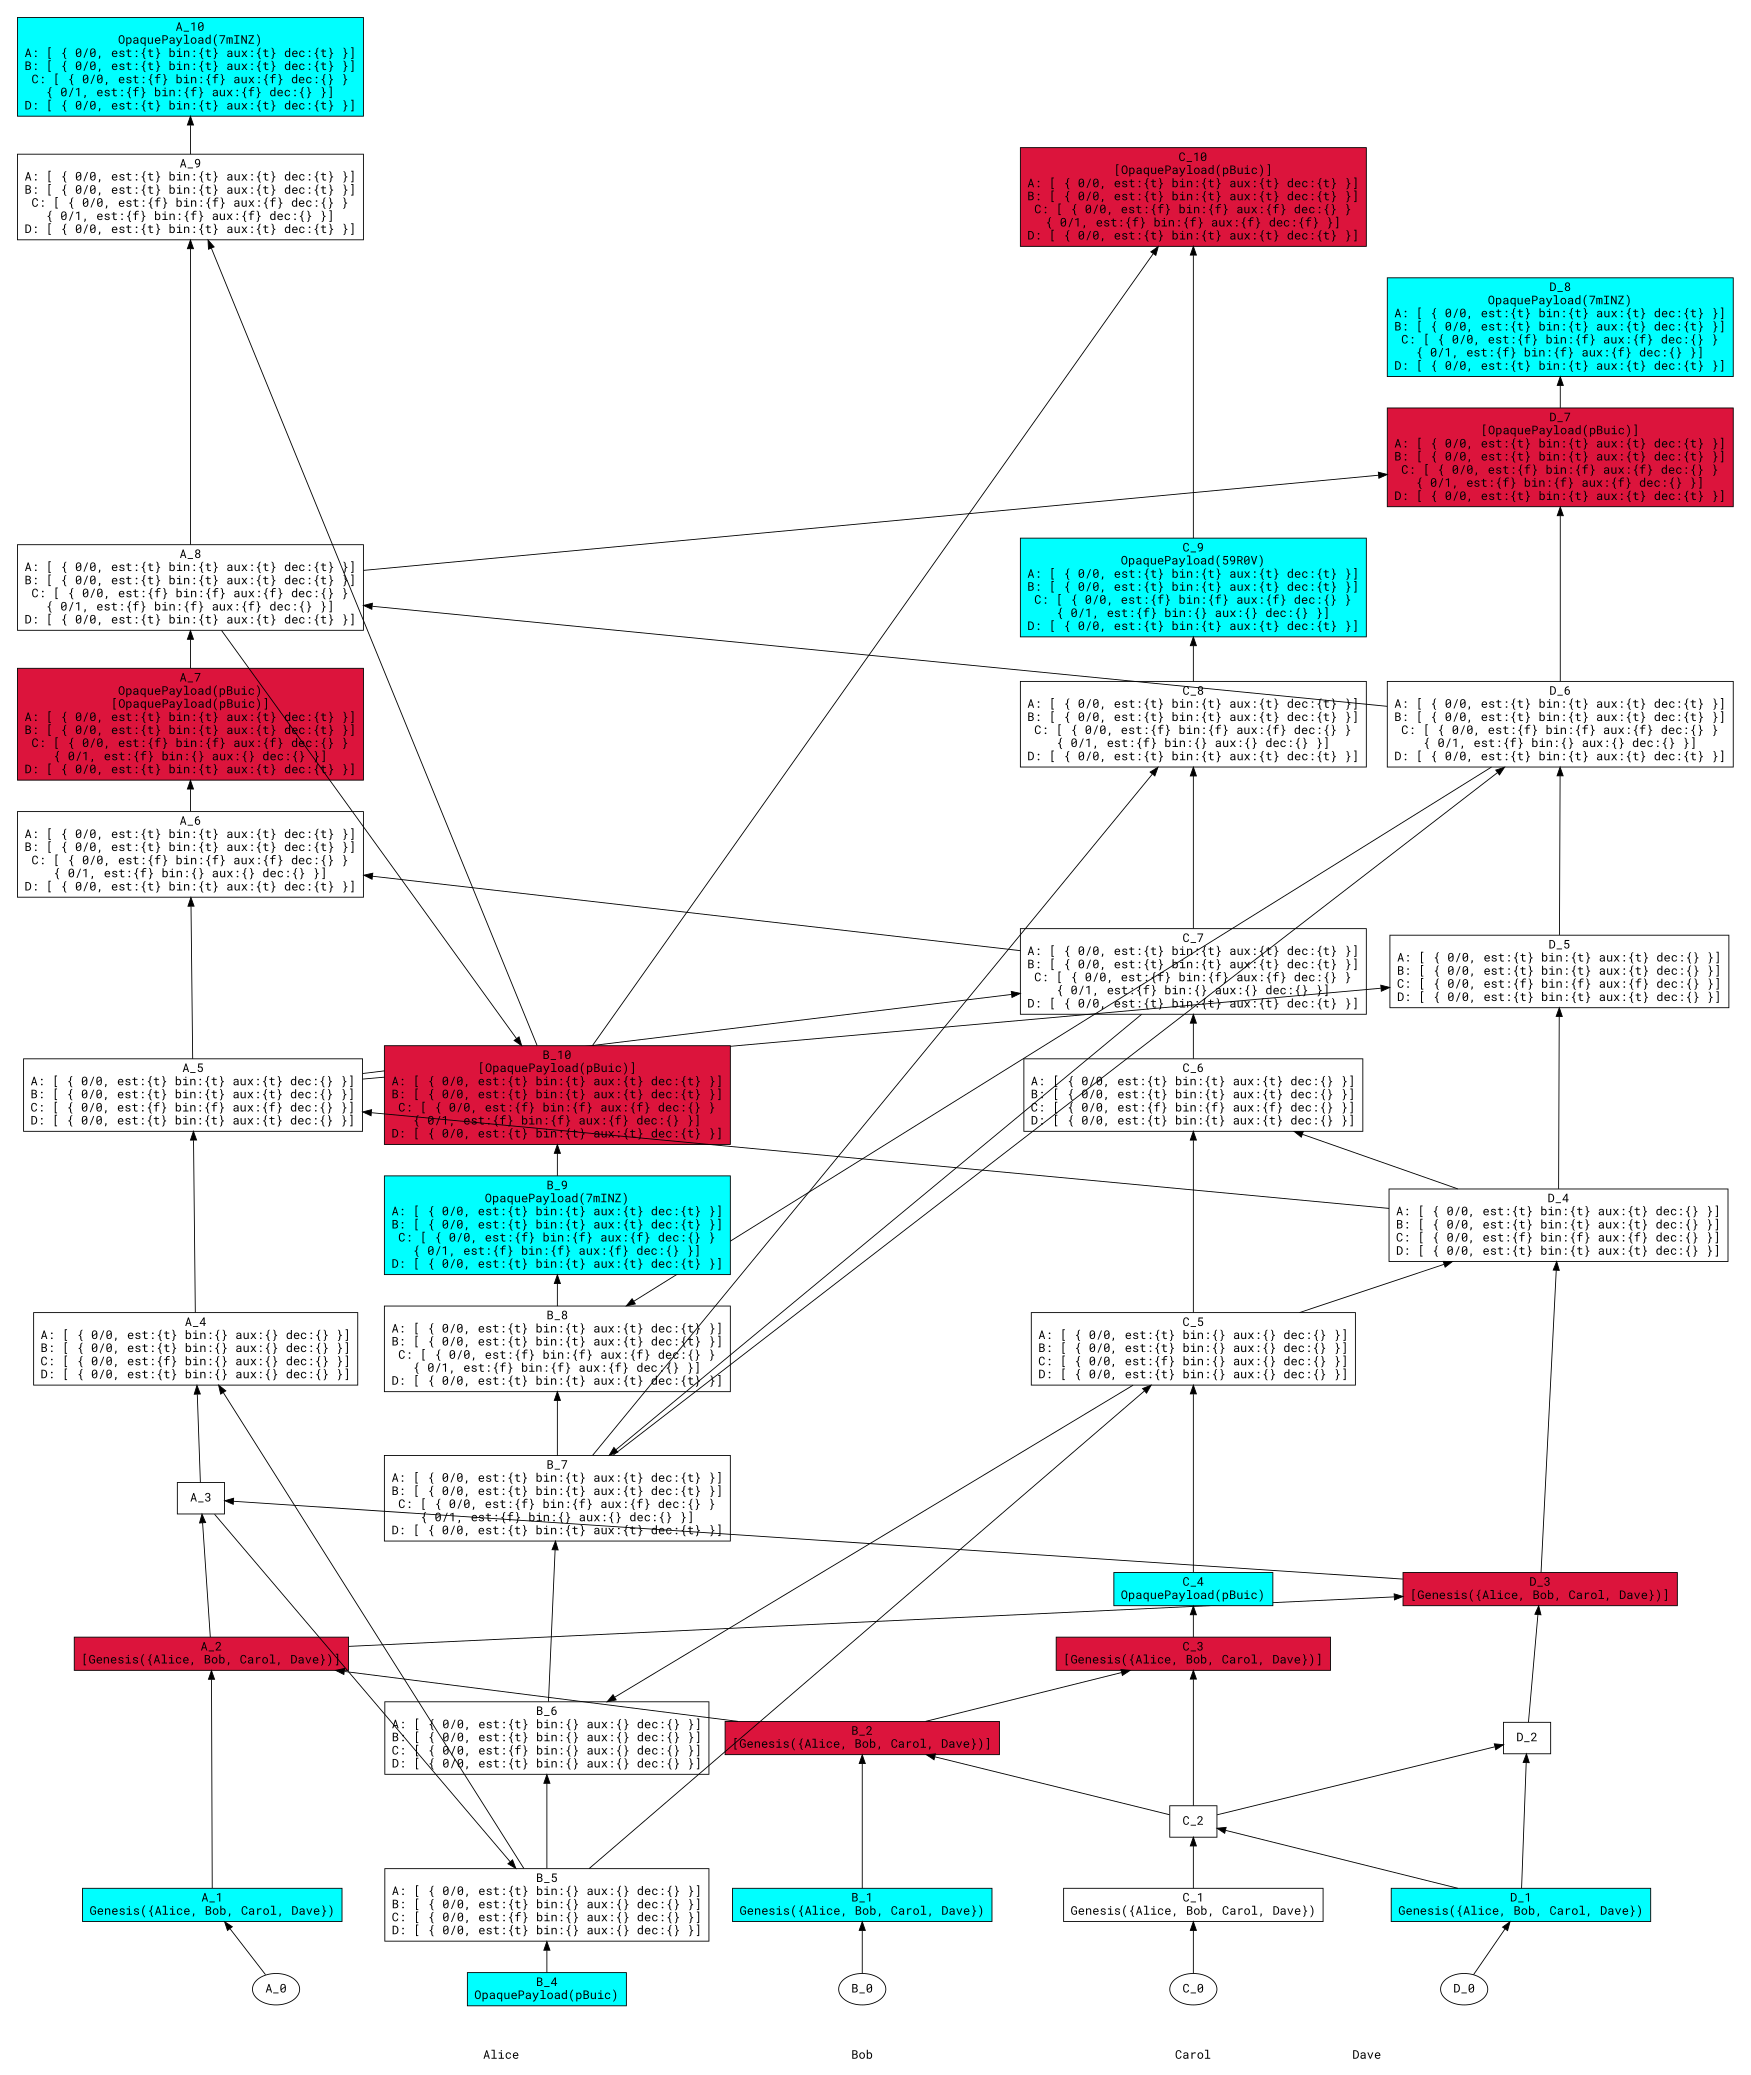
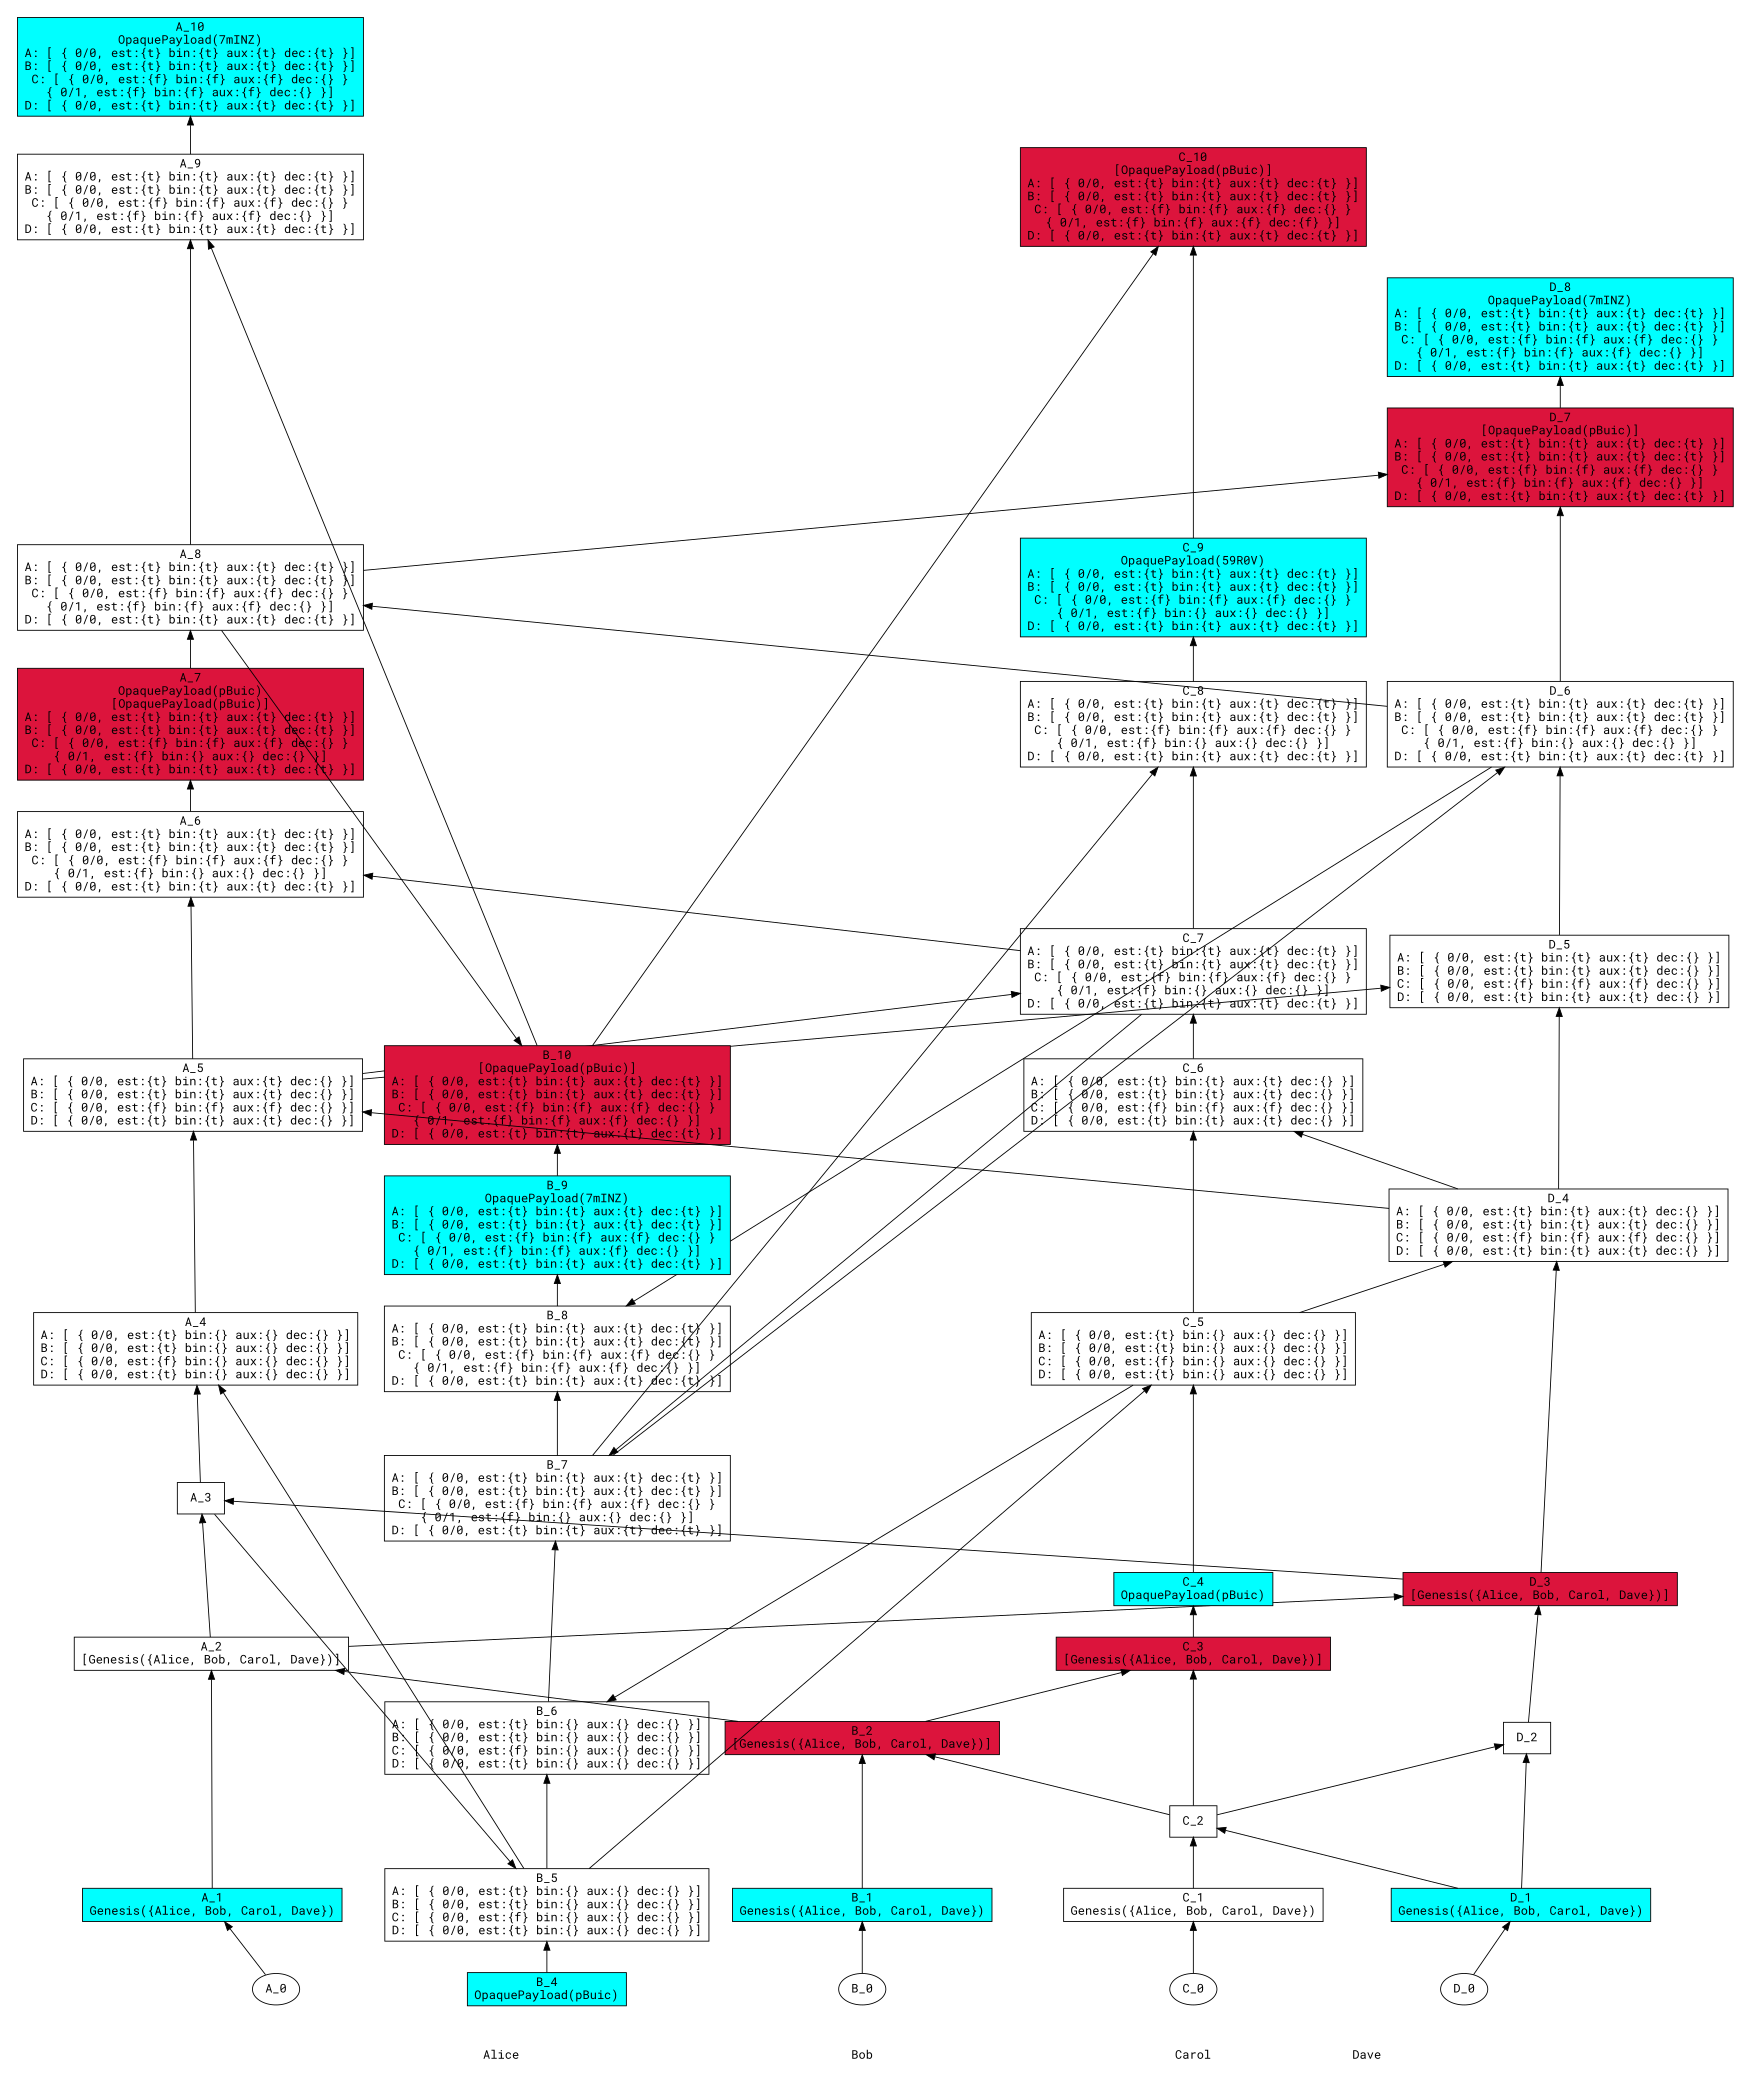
(211, 1654) -> (211, 1654)
